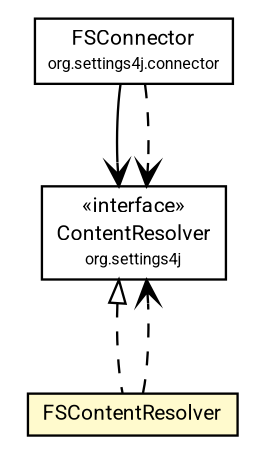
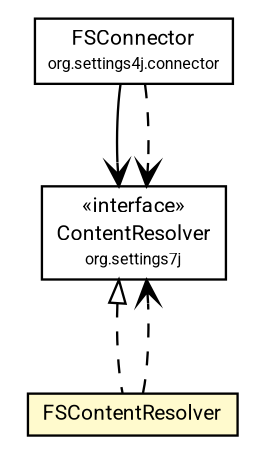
(134, 260) -> (134, 260)
